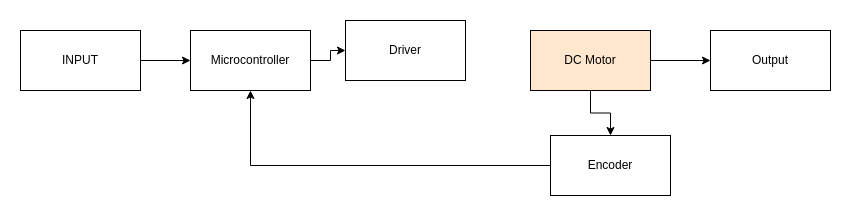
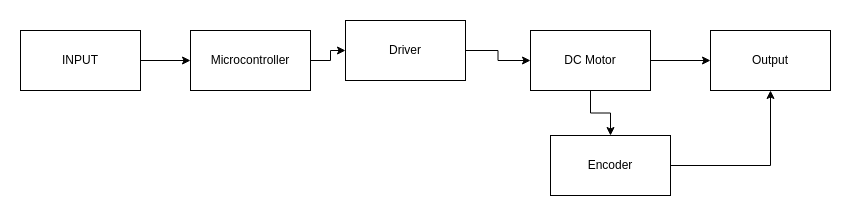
none -> (498, 53)
(591, 61) -> (591, 61)
(367, 166) -> (755, 166)
